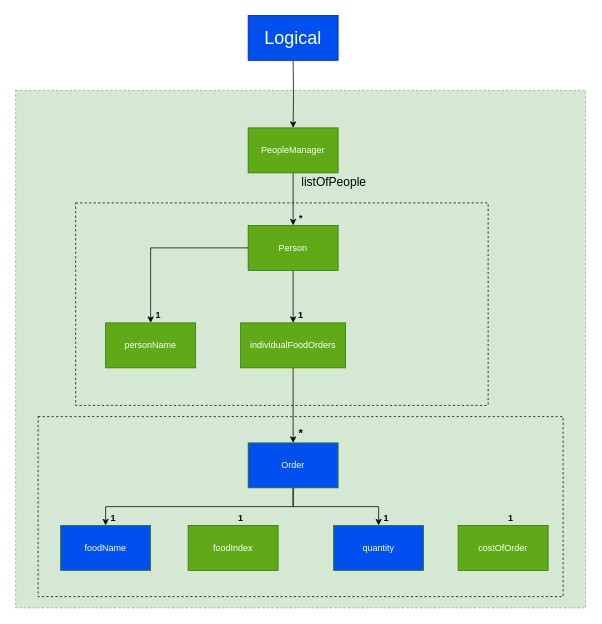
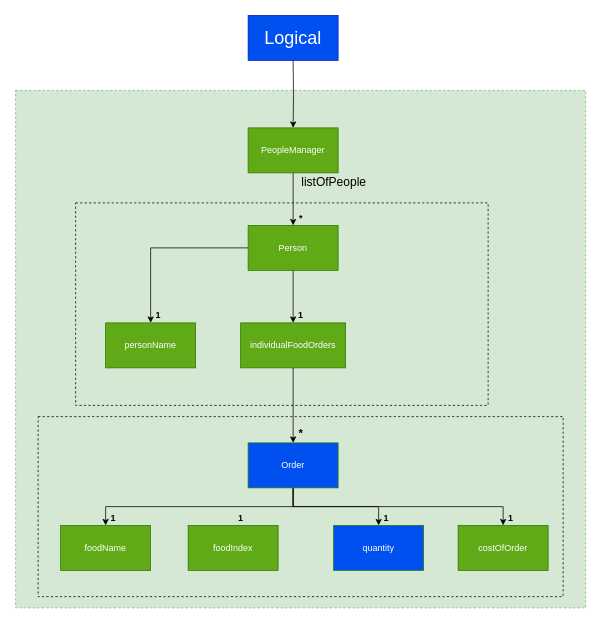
none -> (442, 507)
(105, 548) -> (105, 548)
